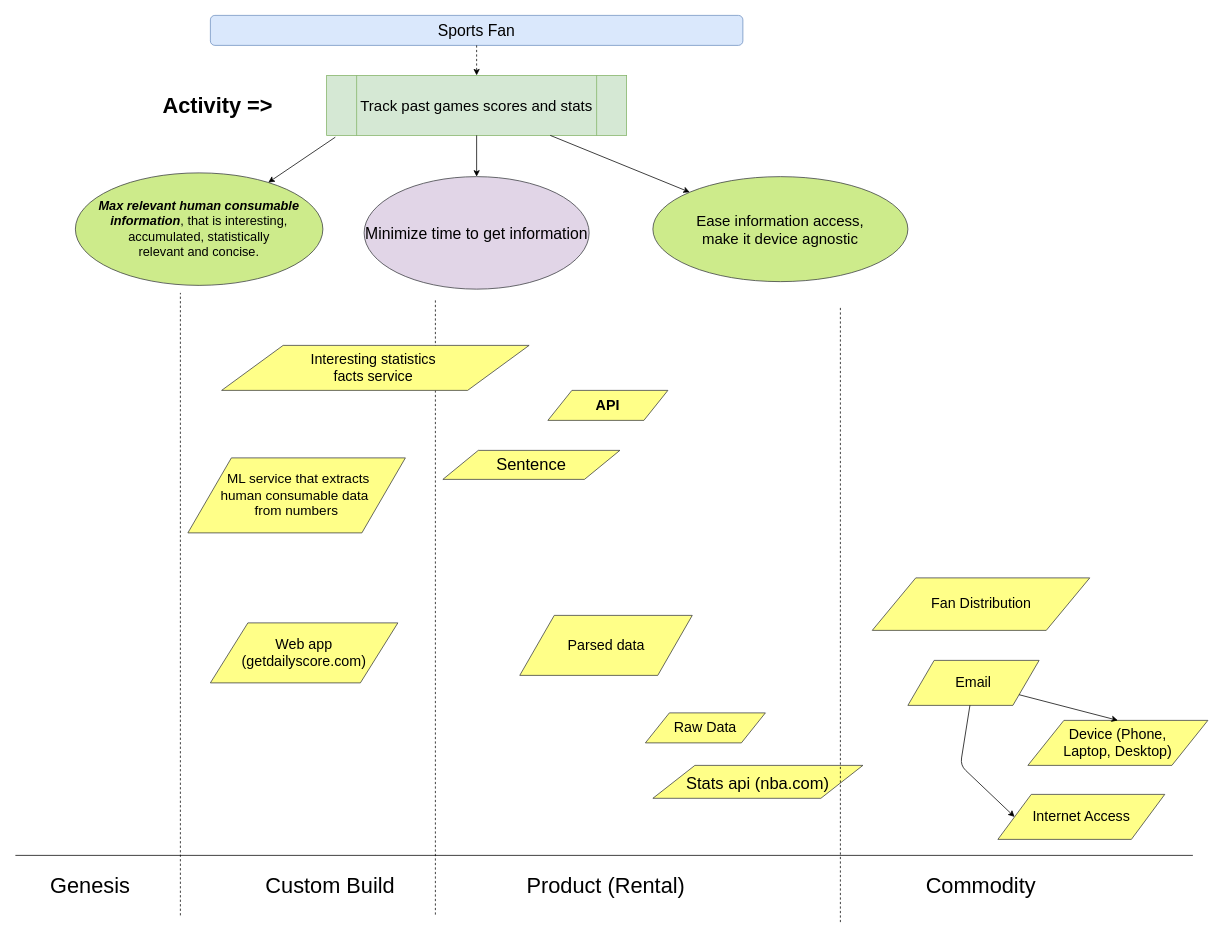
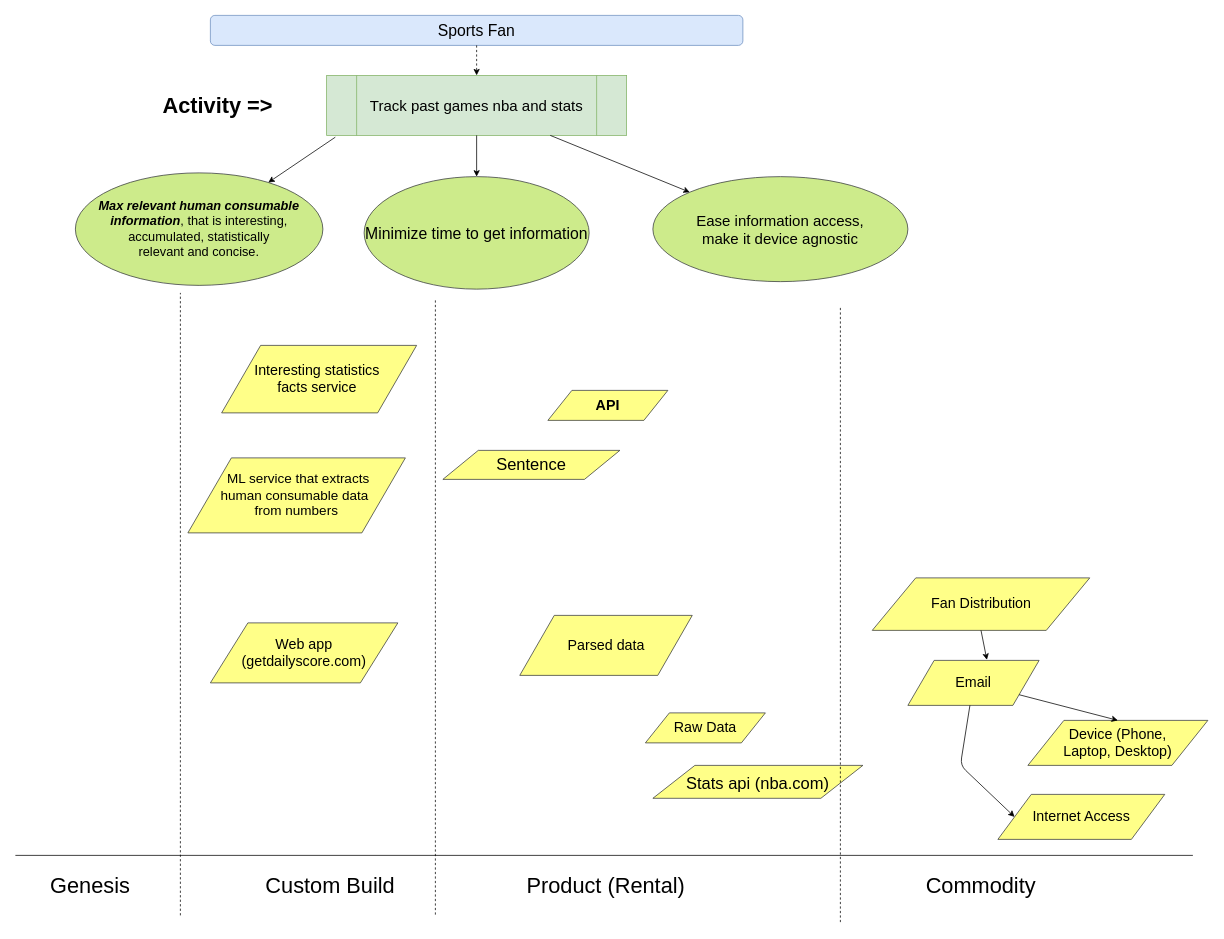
(477, 105) -> (477, 105)
(477, 233) -> (477, 233)
(375, 368) -> (319, 379)
none -> (983, 642)
